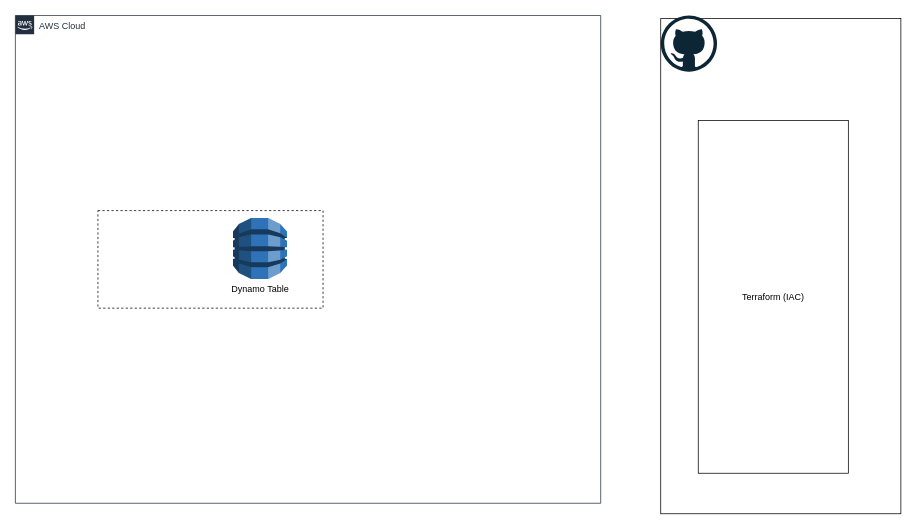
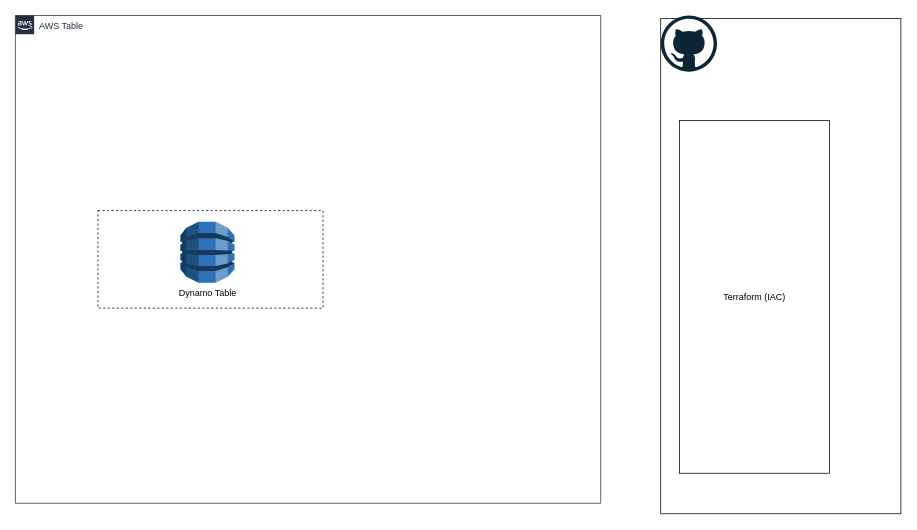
(60, 26) -> (60, 26)
(260, 248) -> (207, 252)
(773, 297) -> (754, 297)
